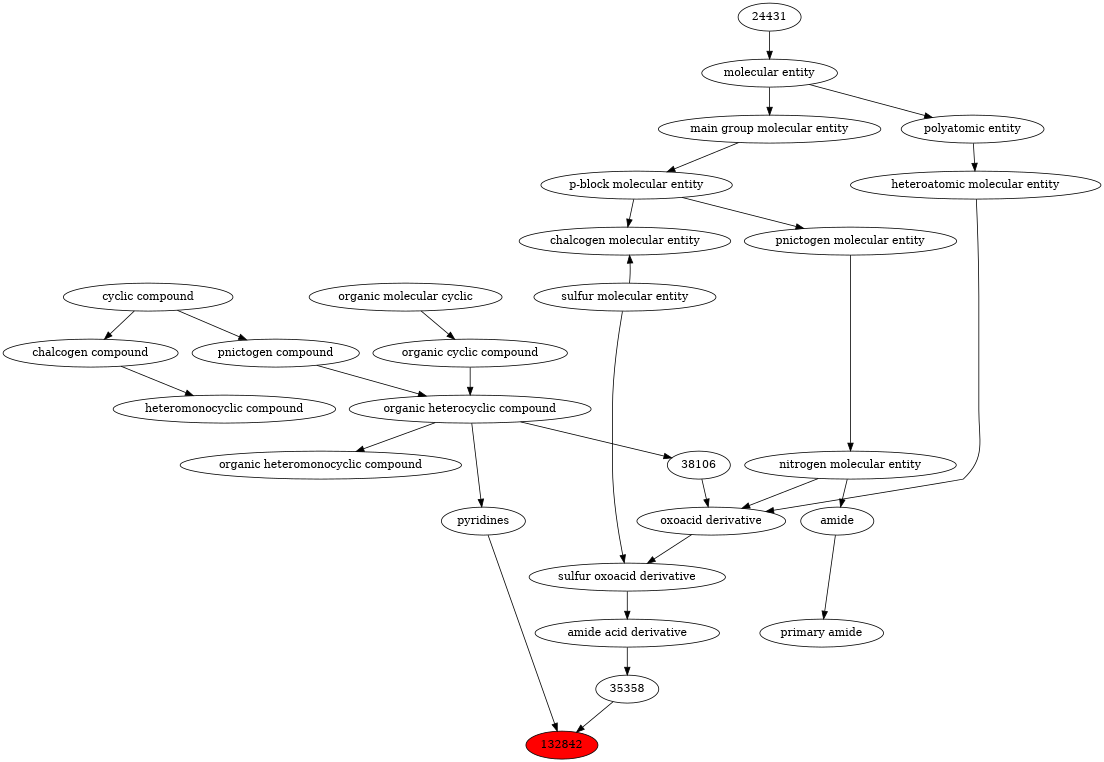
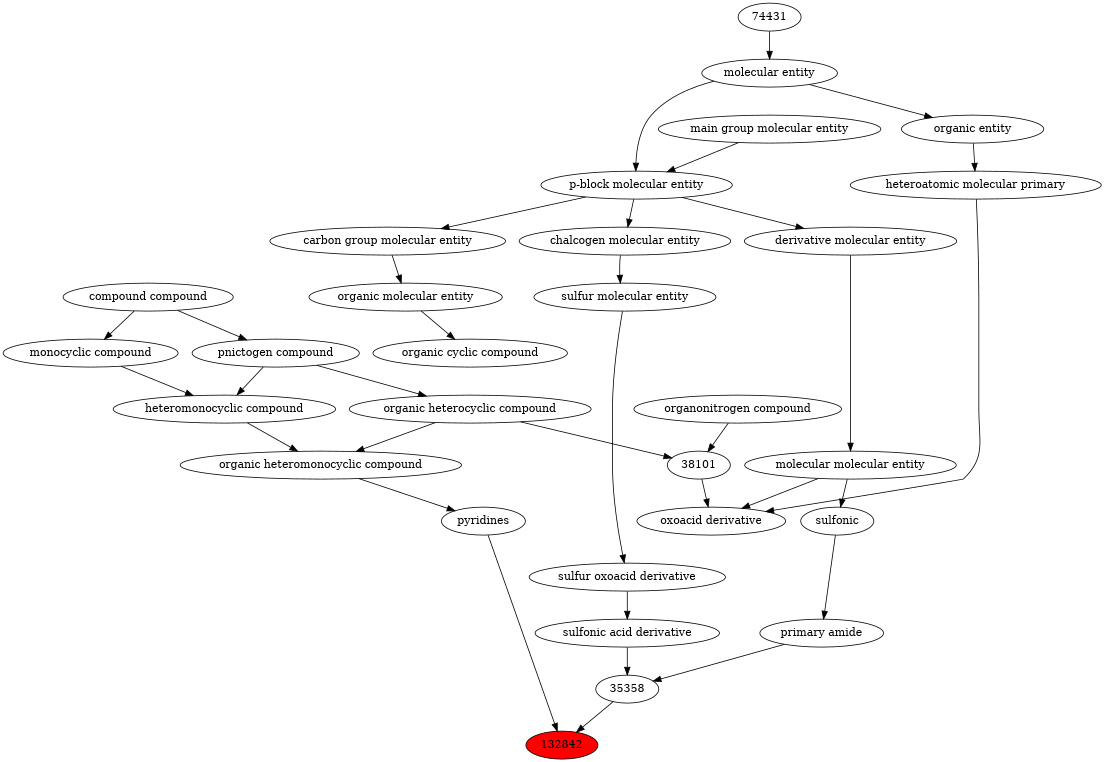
(770, 17) -> (770, 17)
(770, 97) -> (659, 108)
(973, 129) -> (973, 129)
(976, 185) -> (976, 185)
none -> (388, 241)
(850, 241) -> (850, 241)
(630, 273) -> (620, 265)
(148, 297) -> (148, 297)
(406, 297) -> (406, 297)
(91, 353) -> (91, 353)
(470, 377) -> none
none -> (253, 378)
none -> (738, 409)
none -> (269, 435)
(476, 461) -> (403, 493)
(699, 465) -> (699, 465)
(850, 465) -> (850, 465)
(837, 521) -> (837, 521)
(673, 547) -> none
(627, 633) -> (627, 633)
none -> (723, 662)
